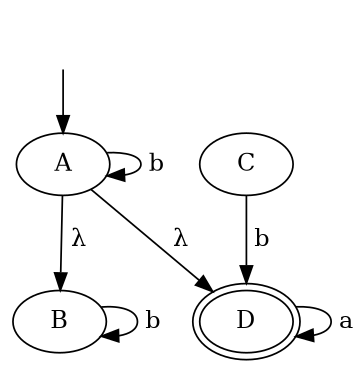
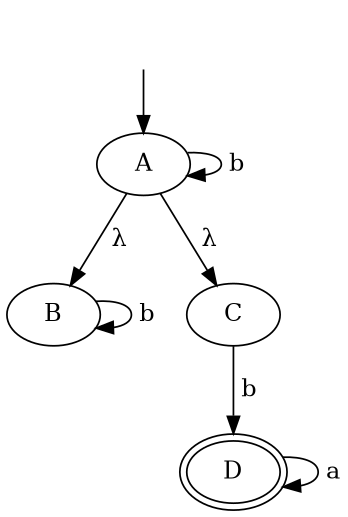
(145, 235) -> (184, 232)
